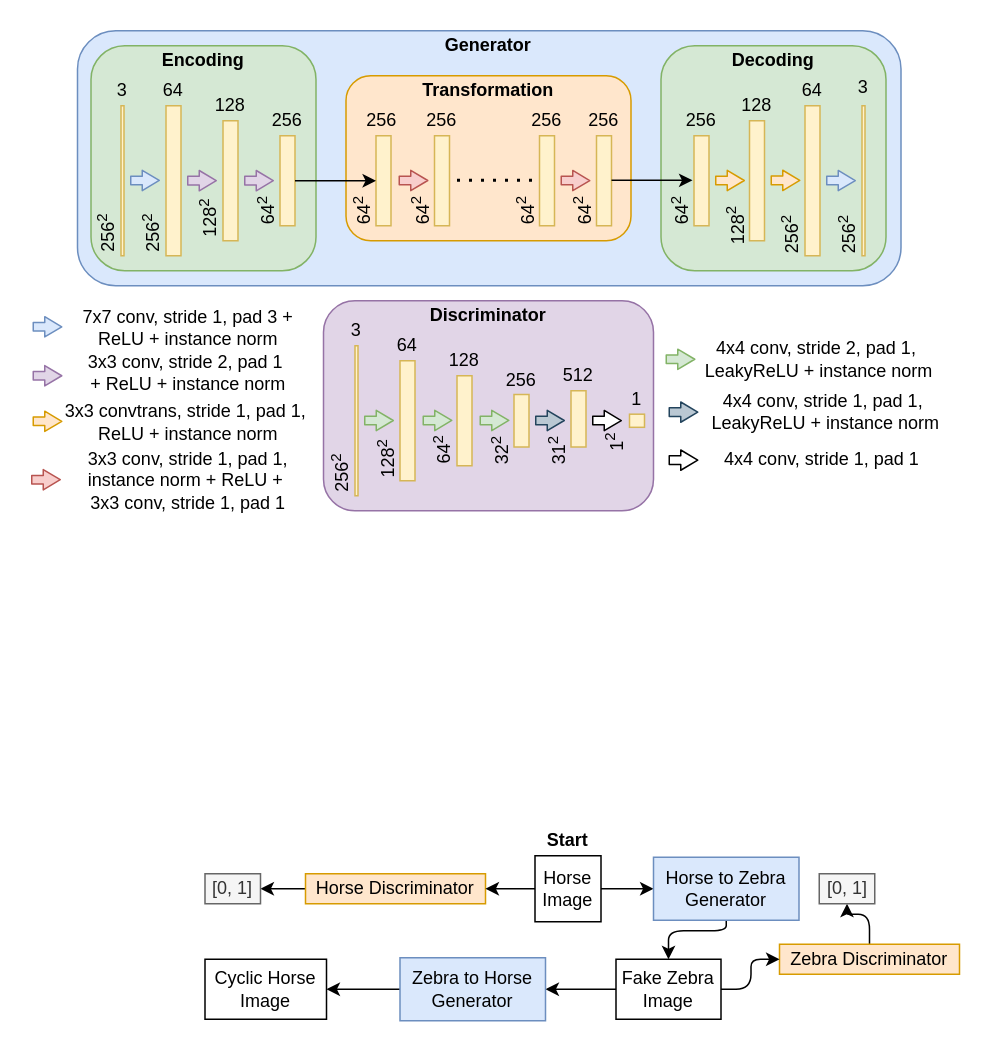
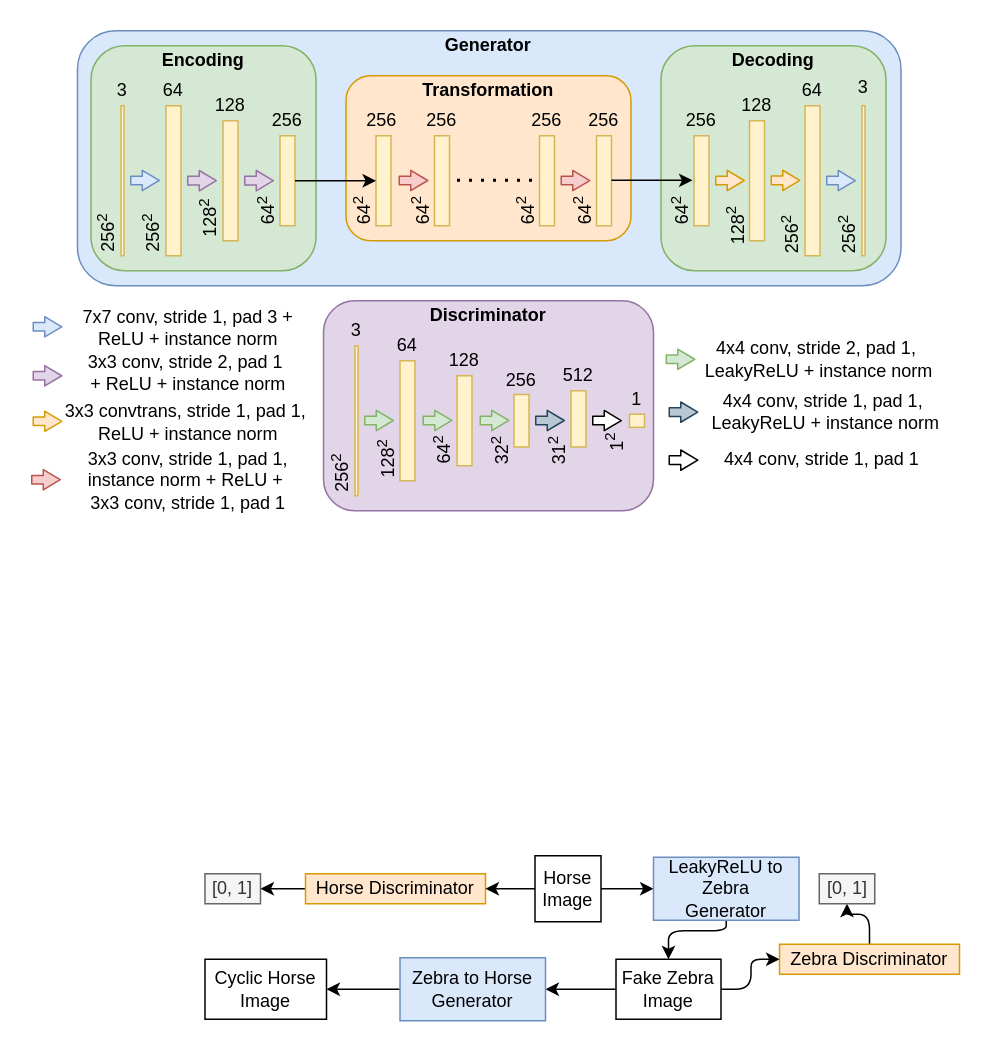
(568, 841) -> none
(726, 889) -> (726, 889)
